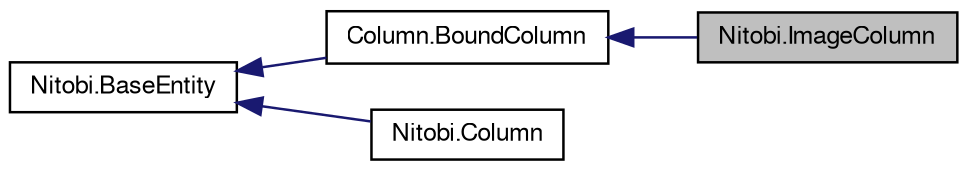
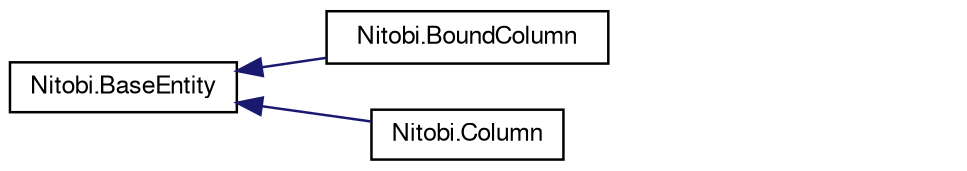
(467, 37) -> (467, 37)
(828, 37) -> none
